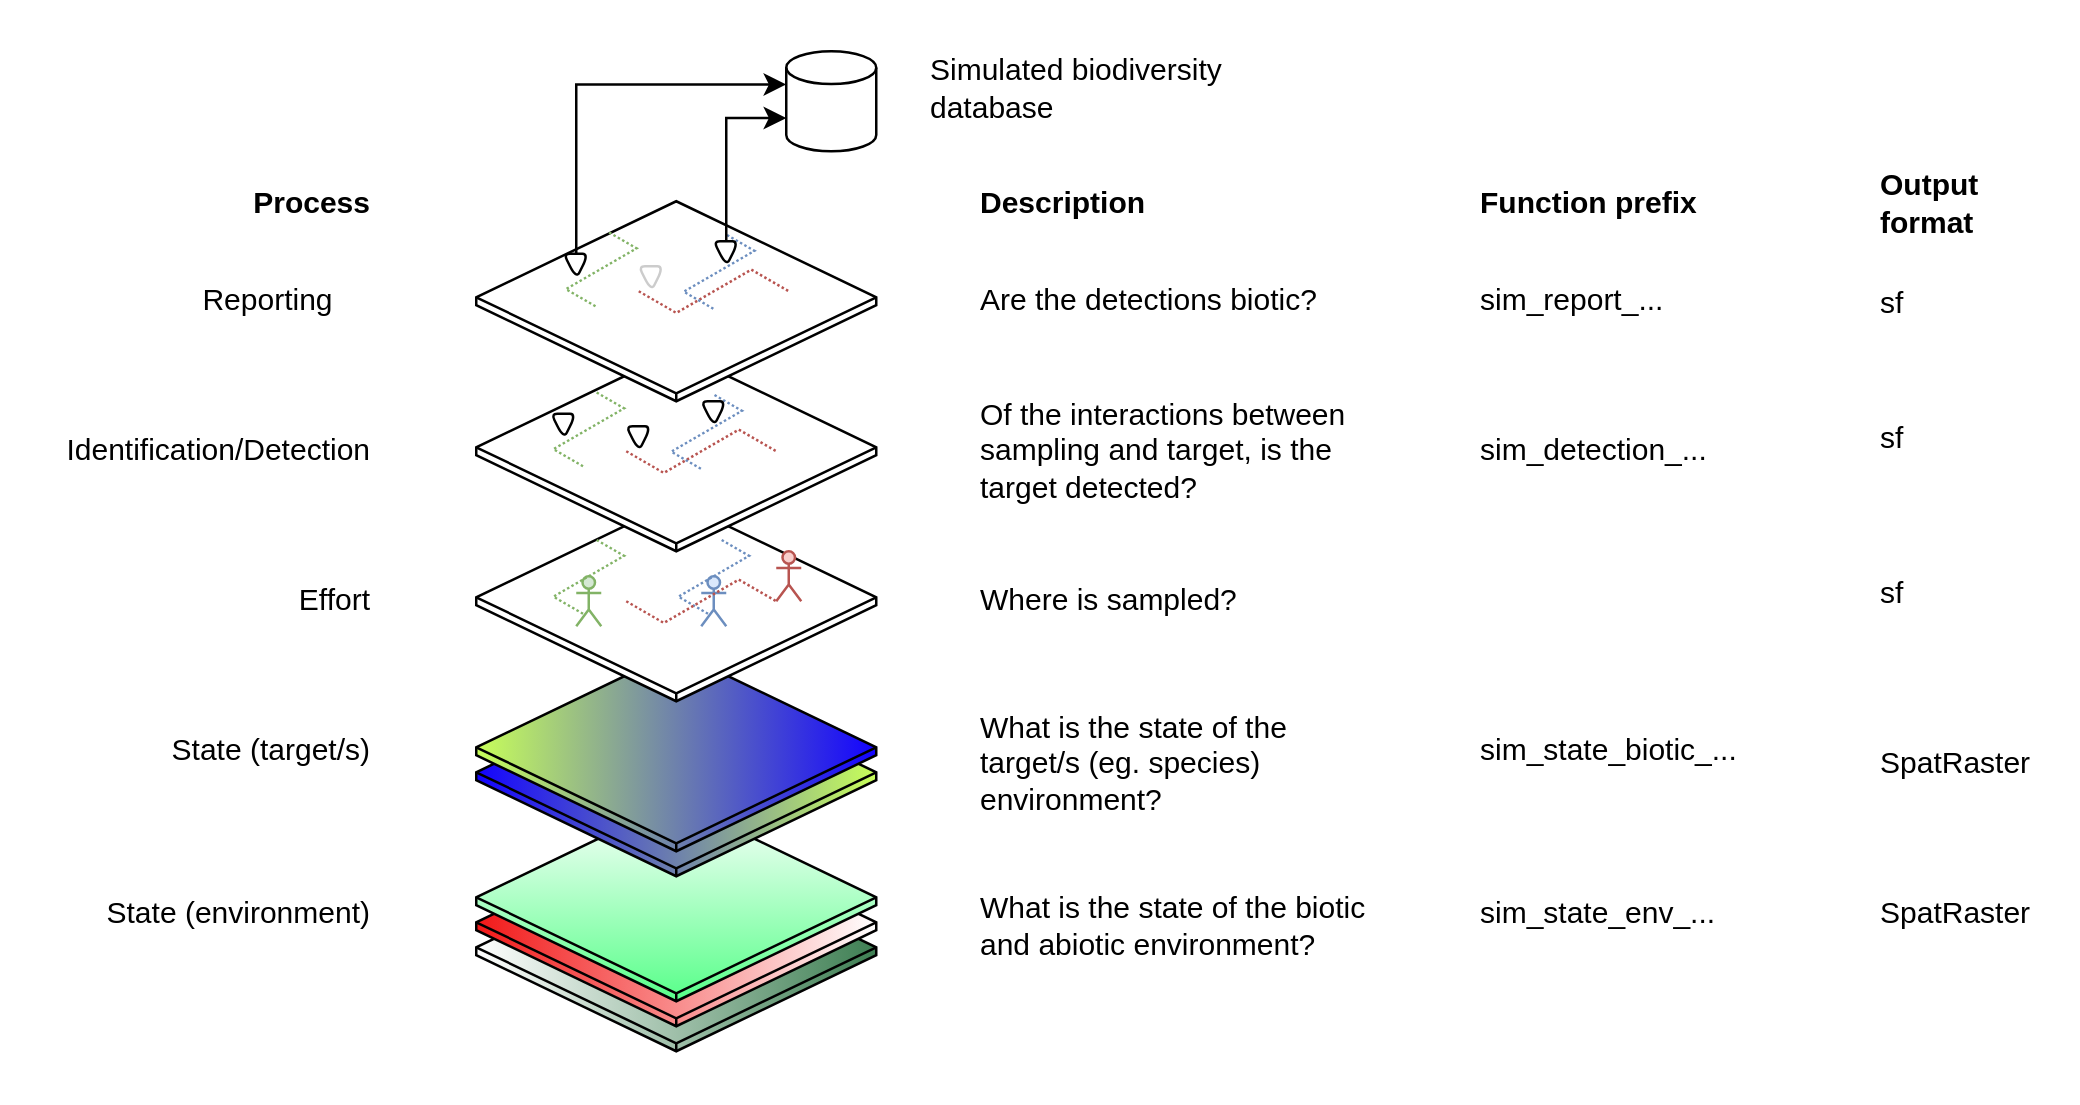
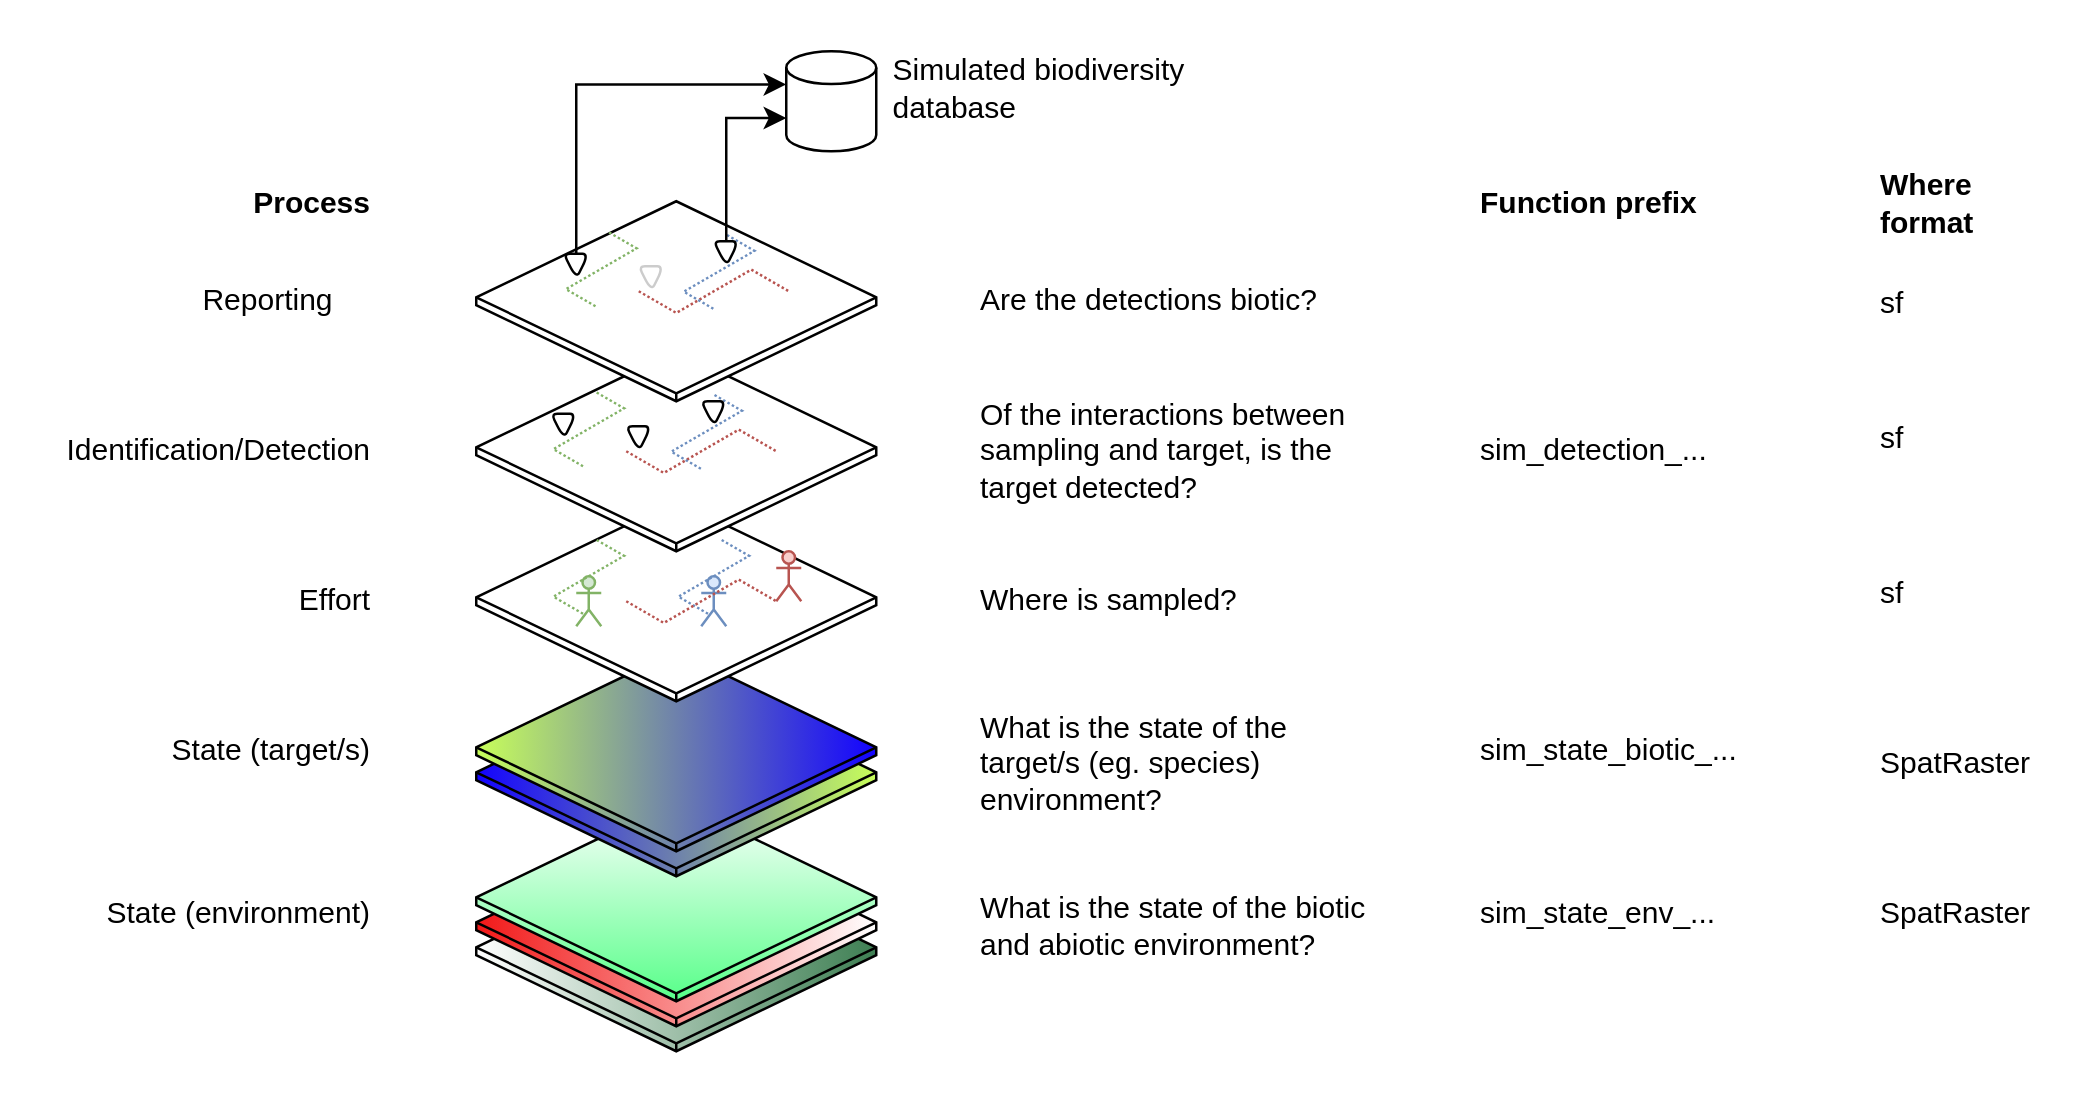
(1089, 89) -> (1051, 89)
(1051, 204) -> none
(1954, 204) -> (1954, 204)
(1651, 301) -> none
